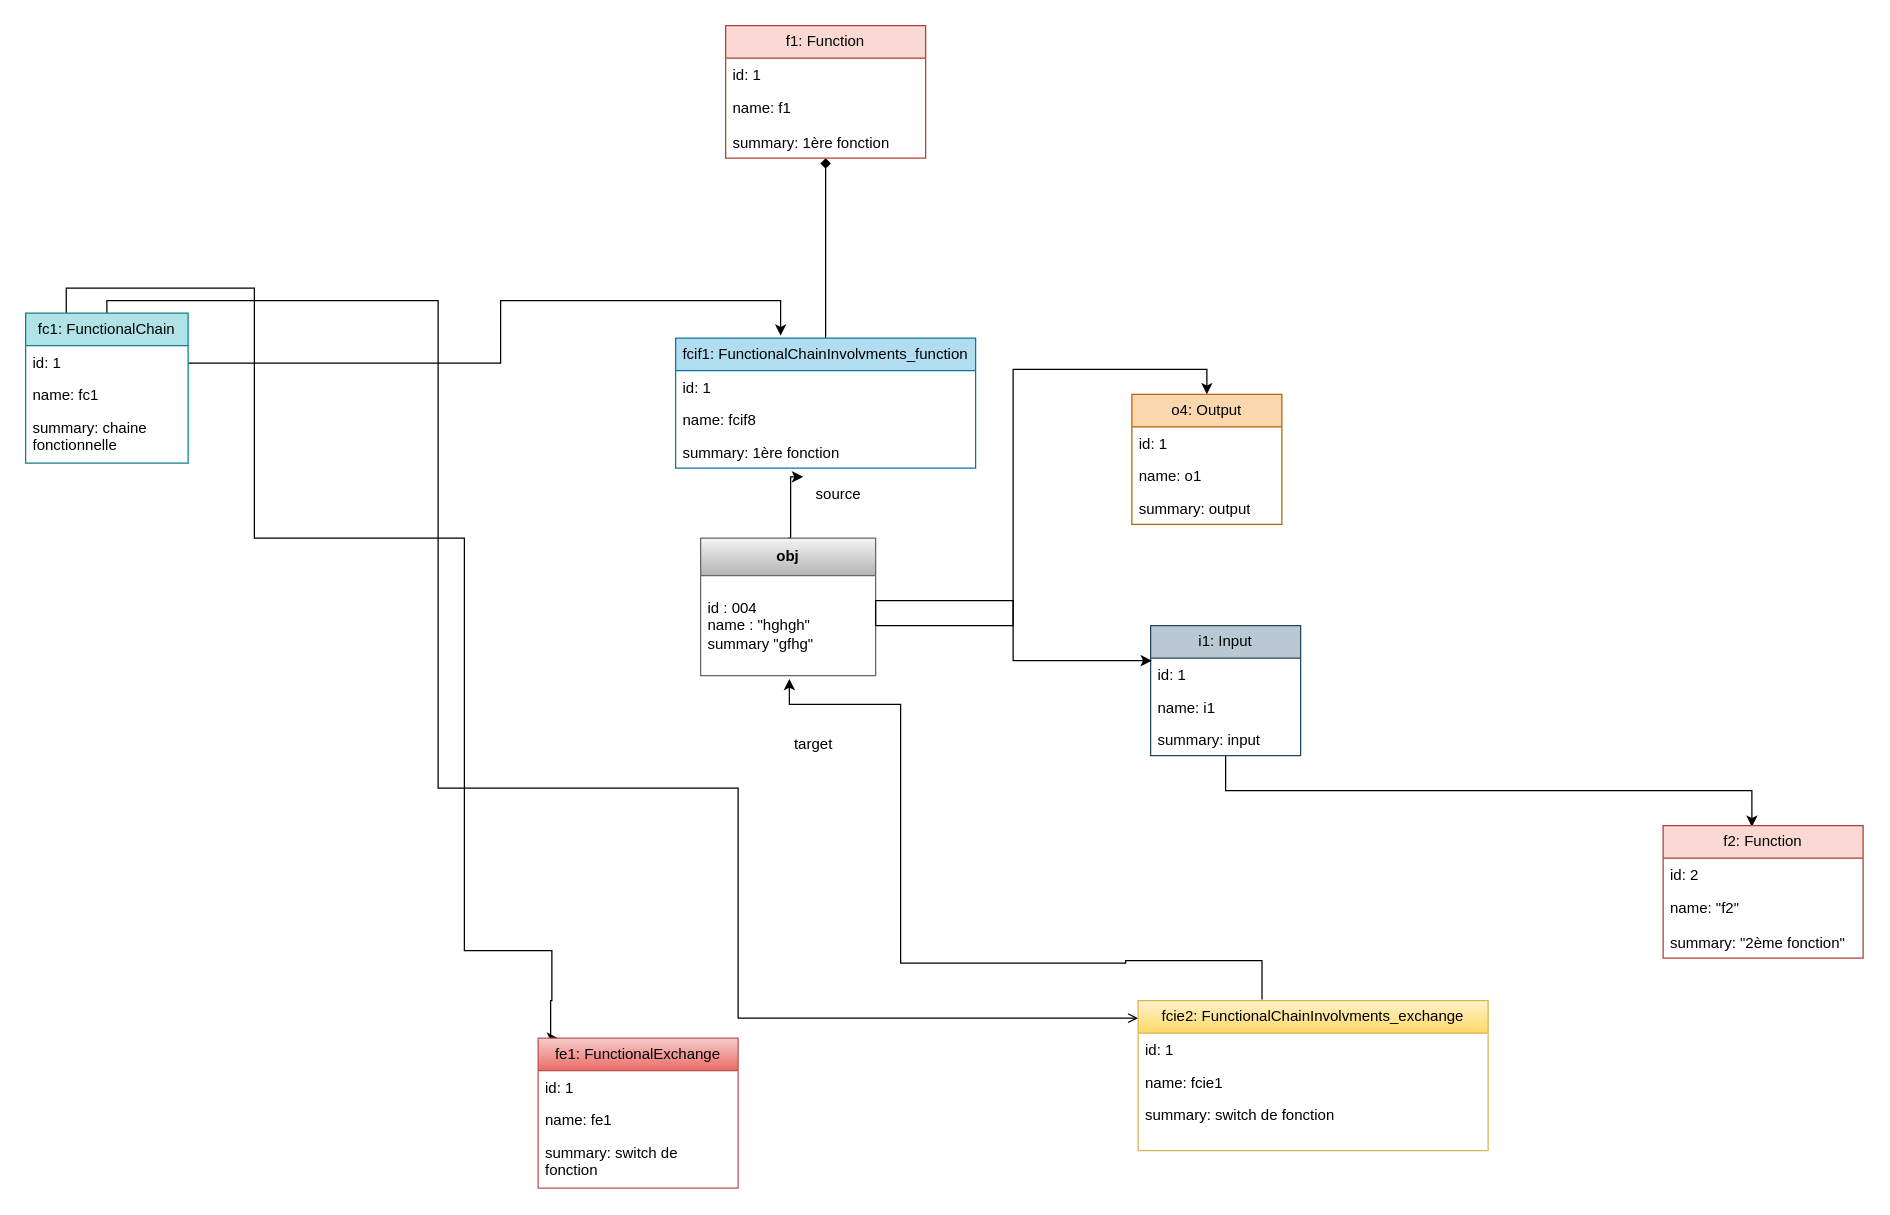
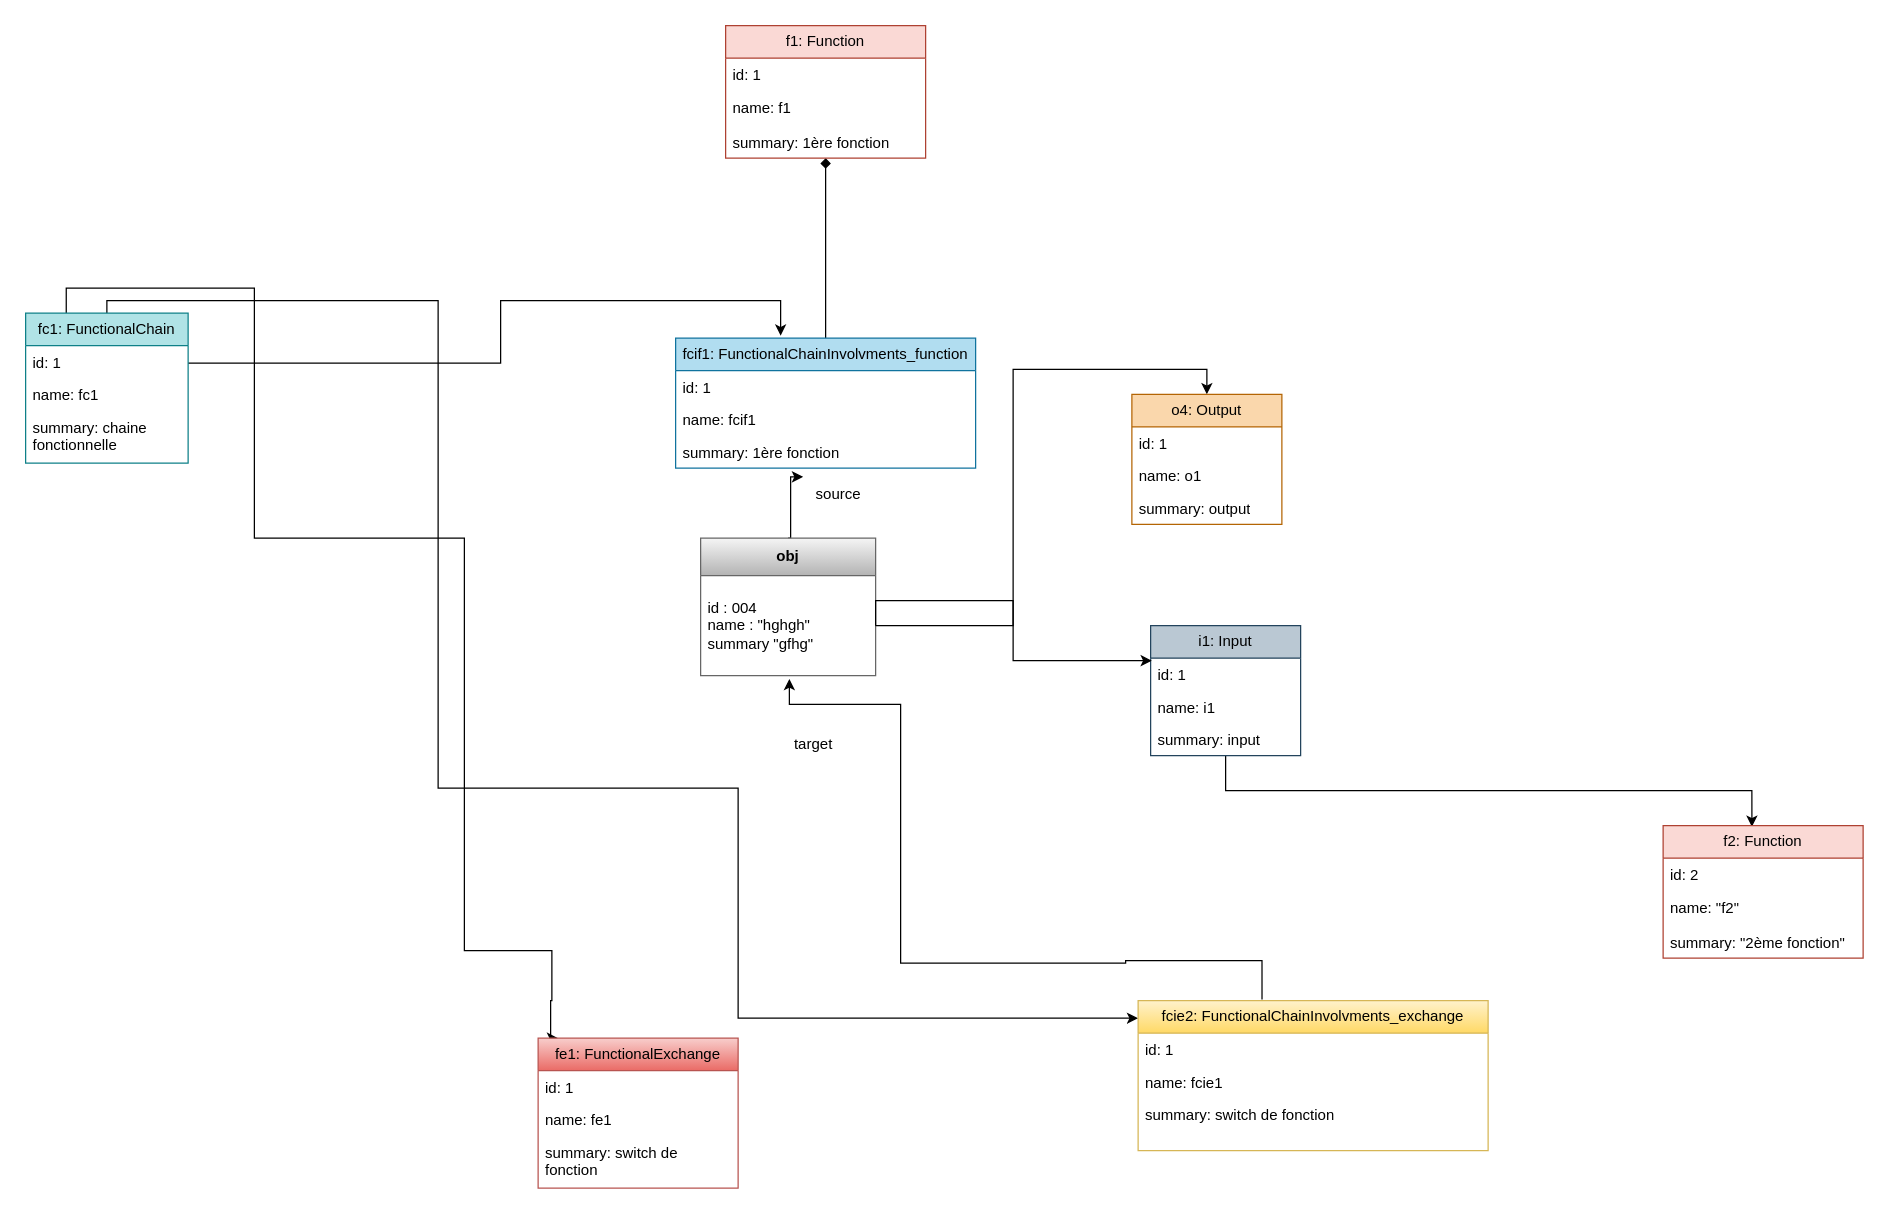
(723, 421) -> (723, 421)
(1130, 1018) -> (1128, 1018)
